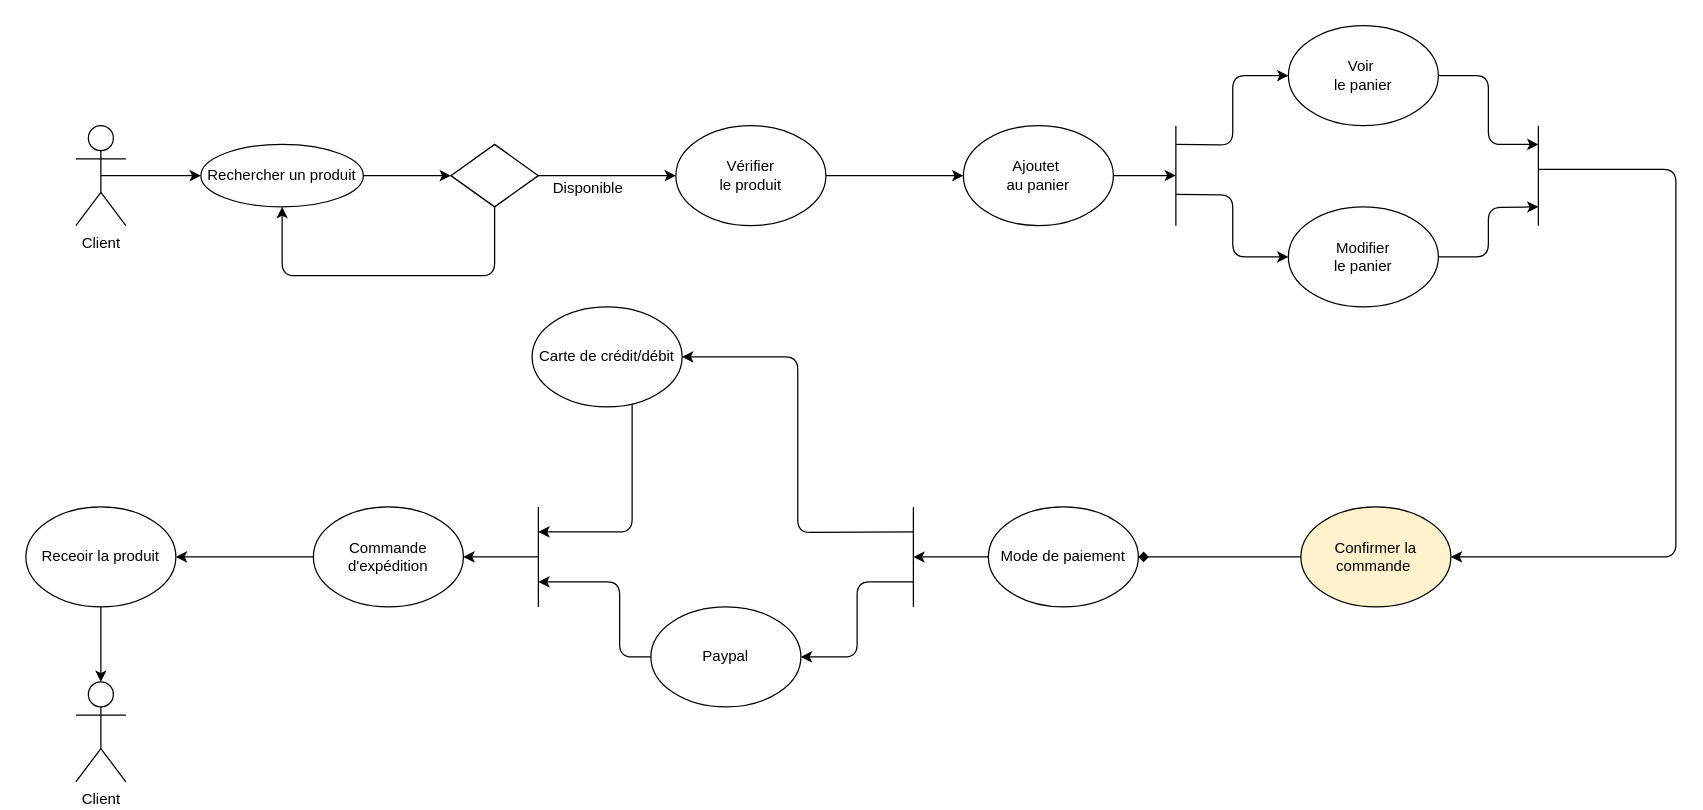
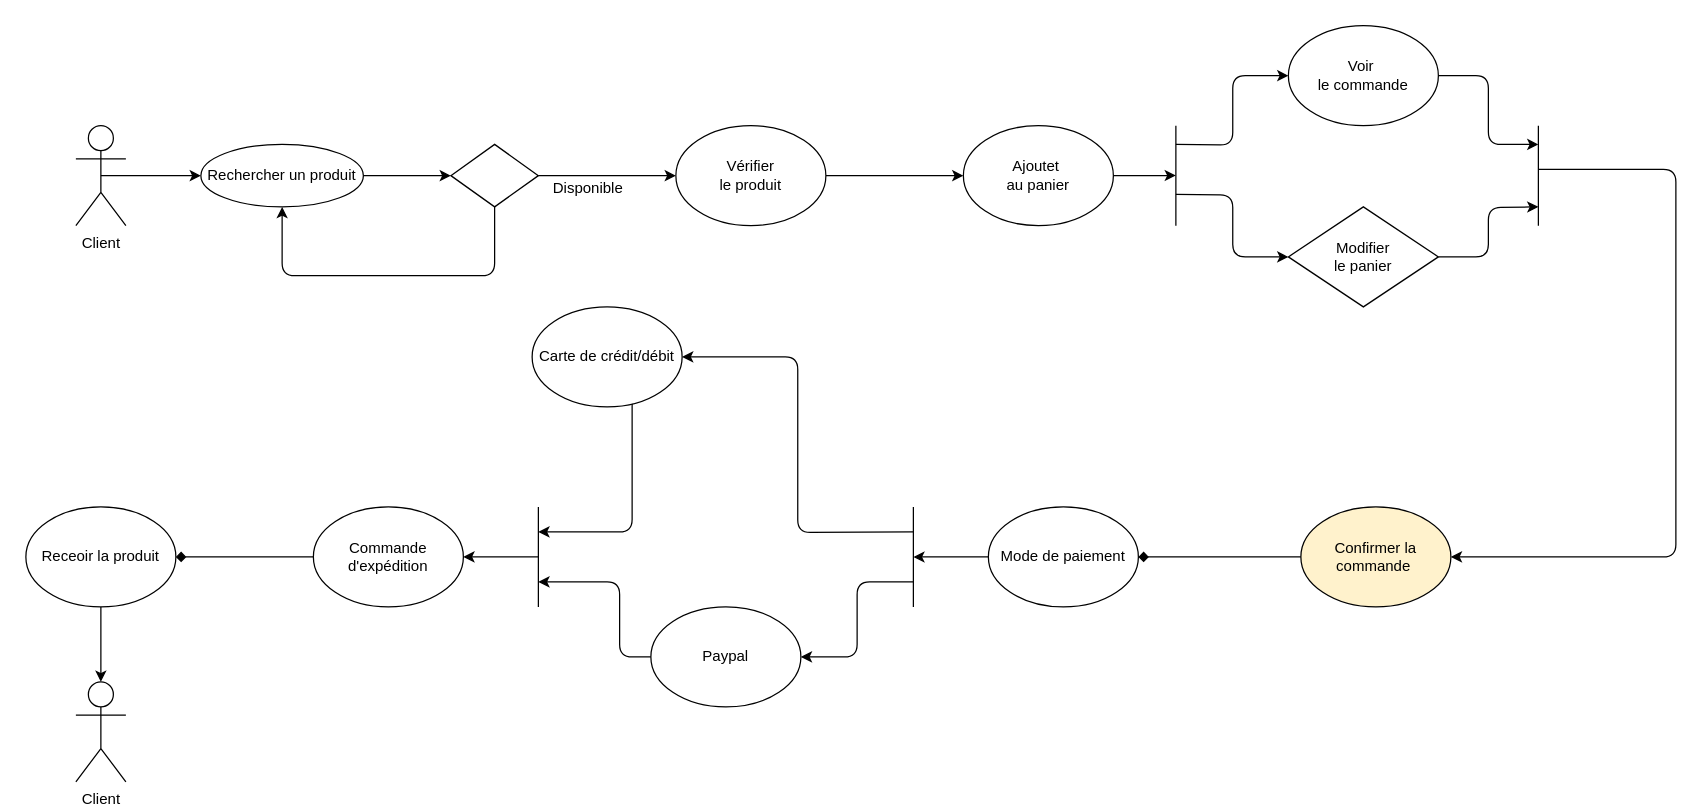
(1363, 76) -> (1363, 76)
(1363, 257) -> (1363, 257)
(186, 557) -> (186, 557)
